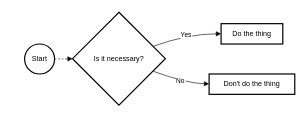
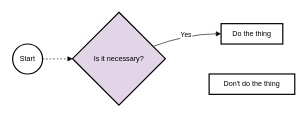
(39, 59) -> (27, 59)
(119, 59) -> (119, 59)
(178, 79) -> none
